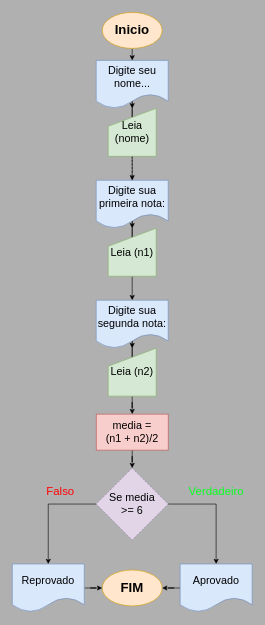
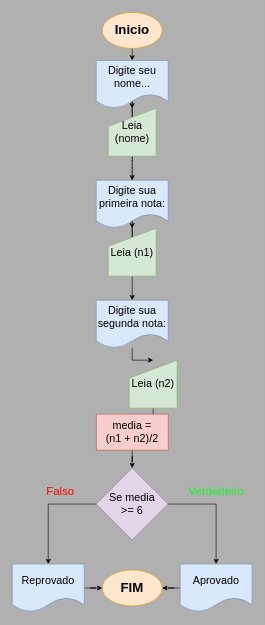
(132, 372) -> (153, 384)
(132, 504) -> (132, 504)
